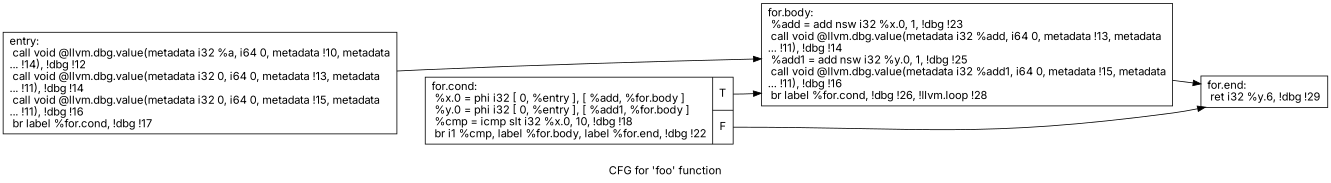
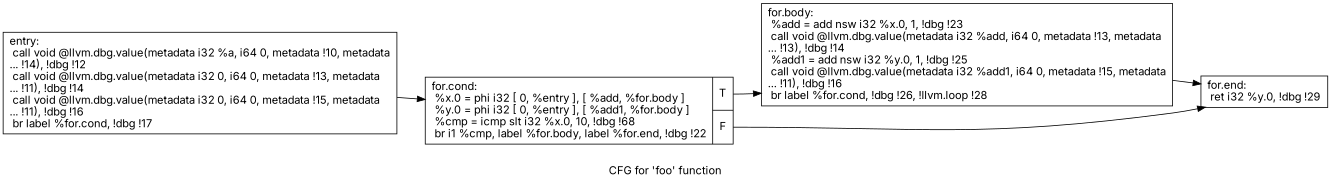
(805, 48) -> (806, 48)
(575, 64) -> (407, 98)
(1264, 97) -> (1264, 97)
(532, 122) -> (534, 122)
